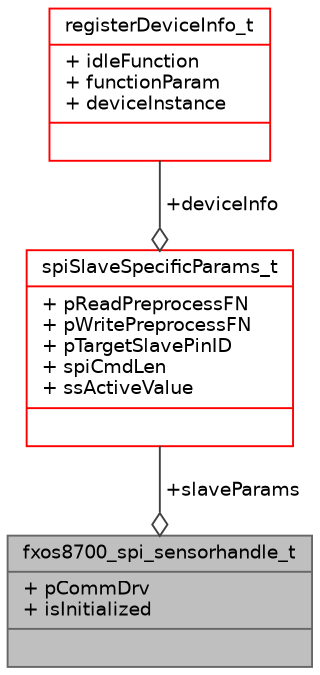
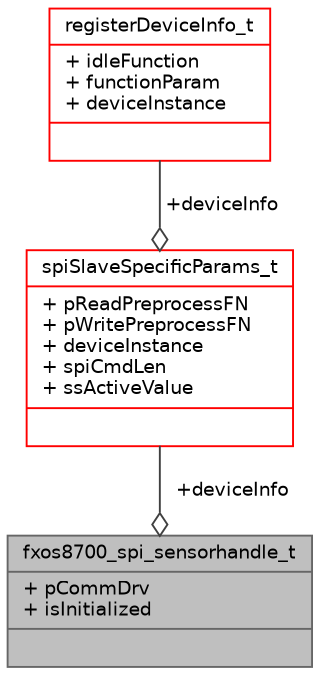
(137, 346) -> (123, 346)
(230, 491) -> (230, 491)
